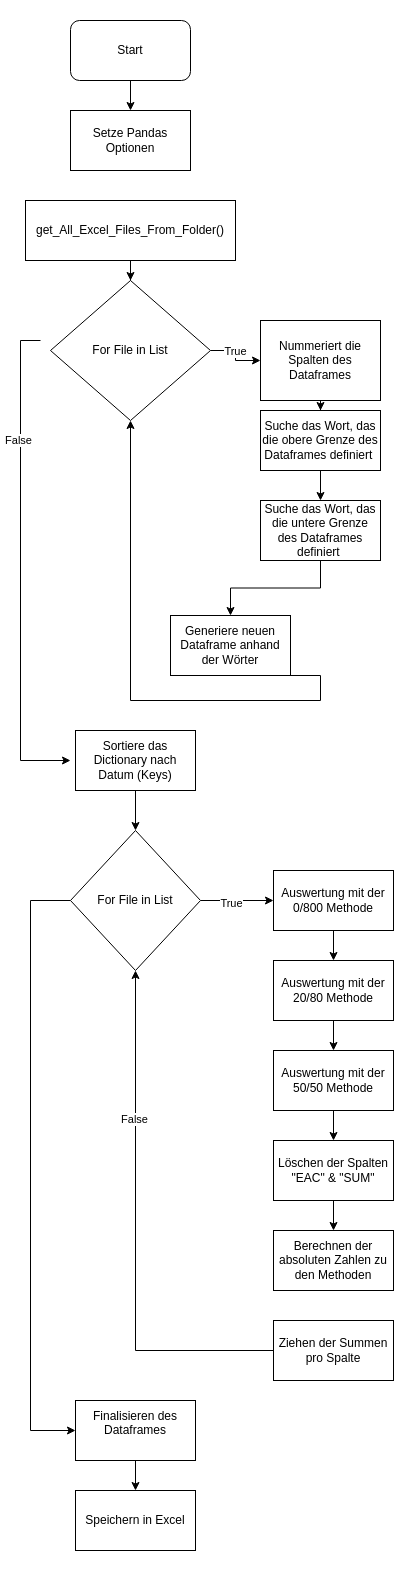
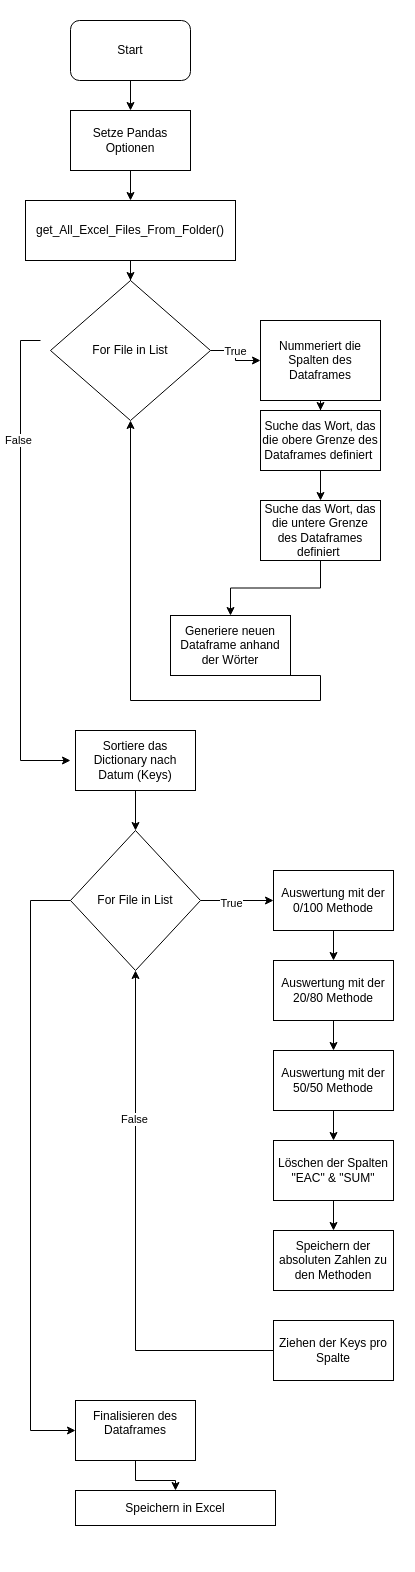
none -> (131, 182)
(334, 901) -> (334, 901)
(334, 1261) -> (334, 1261)
(334, 1351) -> (334, 1351)
(136, 1521) -> (176, 1508)
